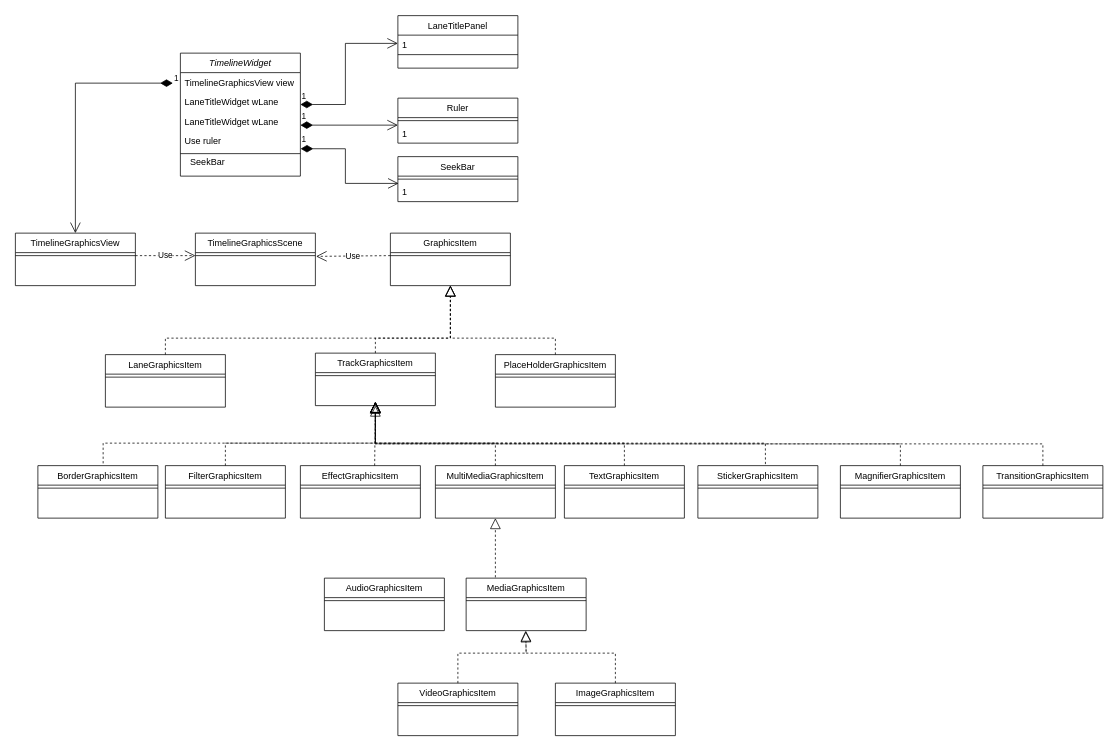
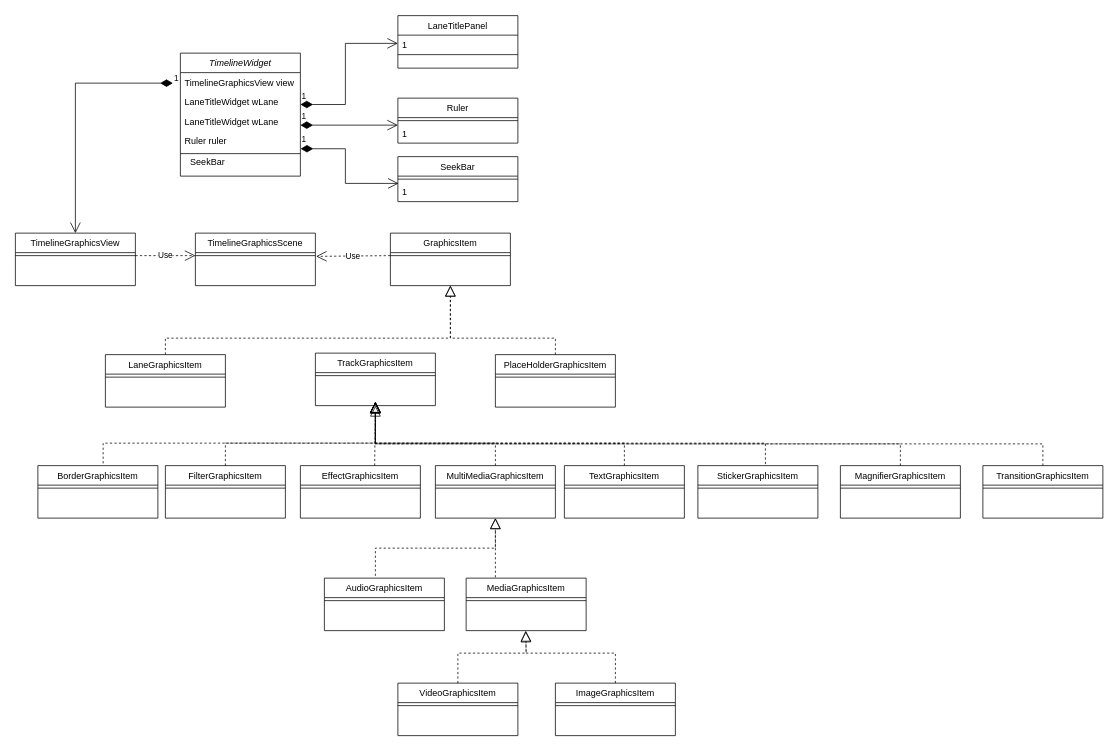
(205, 141) -> (209, 141)
(375, 346) -> none
none -> (420, 548)
